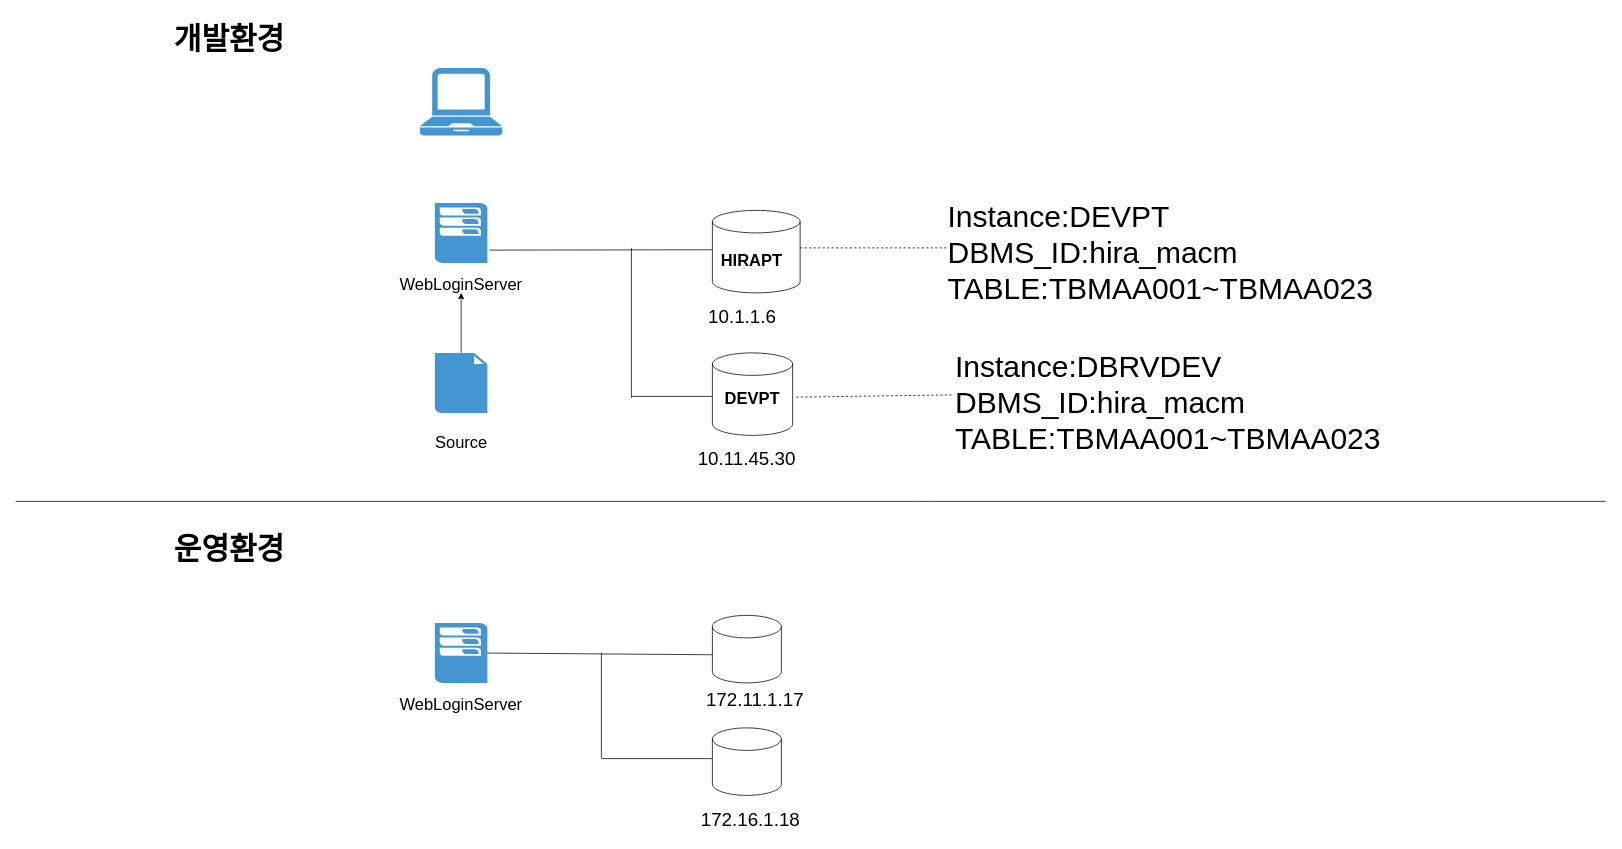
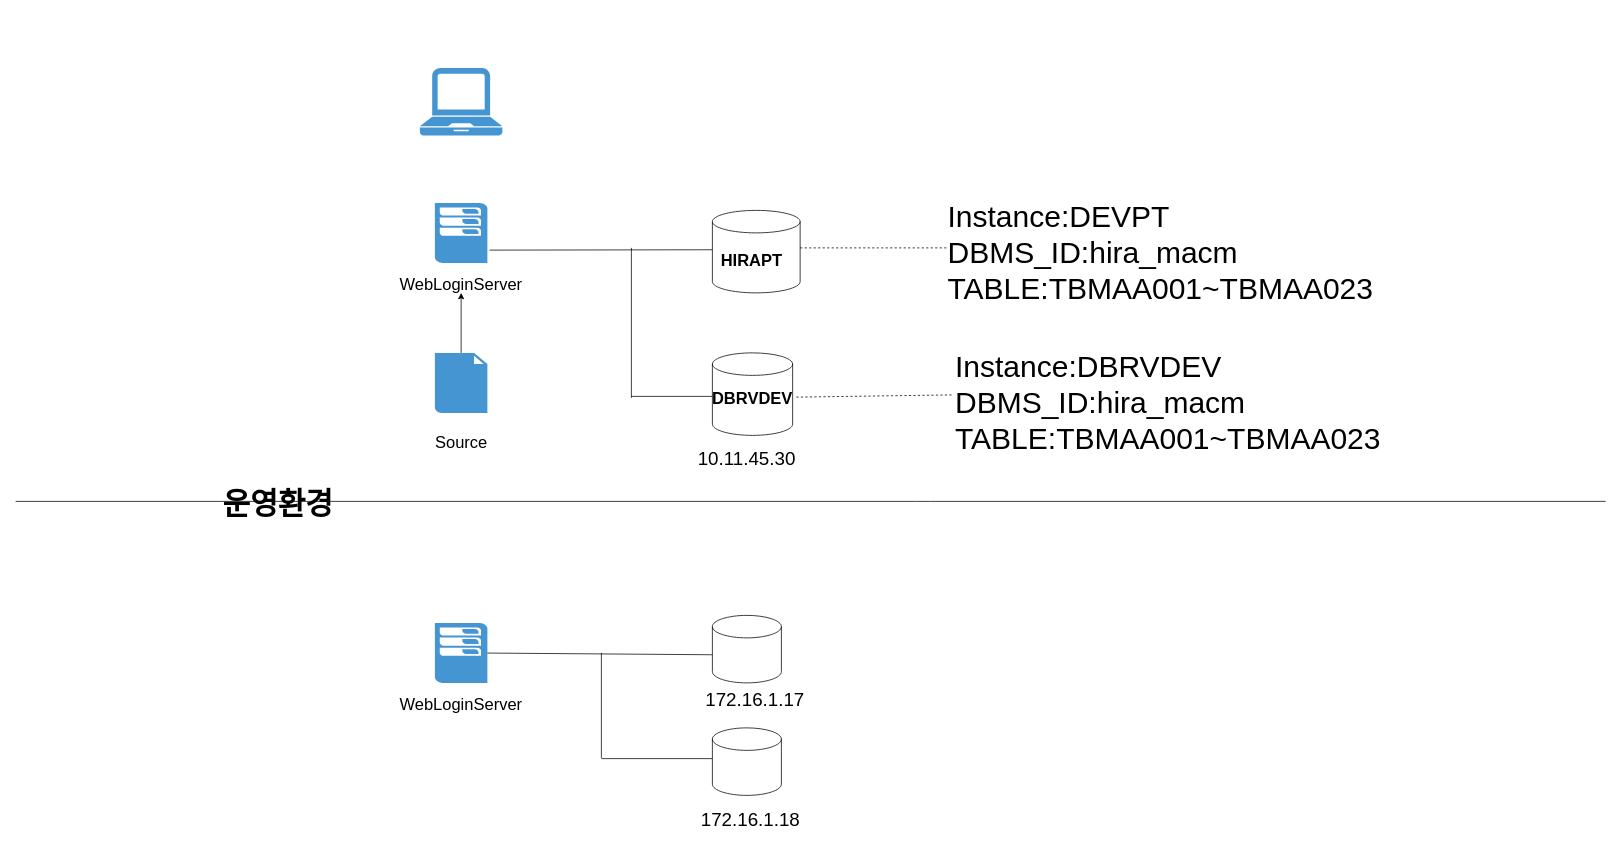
(229, 38) -> none
(742, 315) -> none
(752, 399) -> (752, 399)
(229, 548) -> (278, 503)
(755, 699) -> (755, 699)
